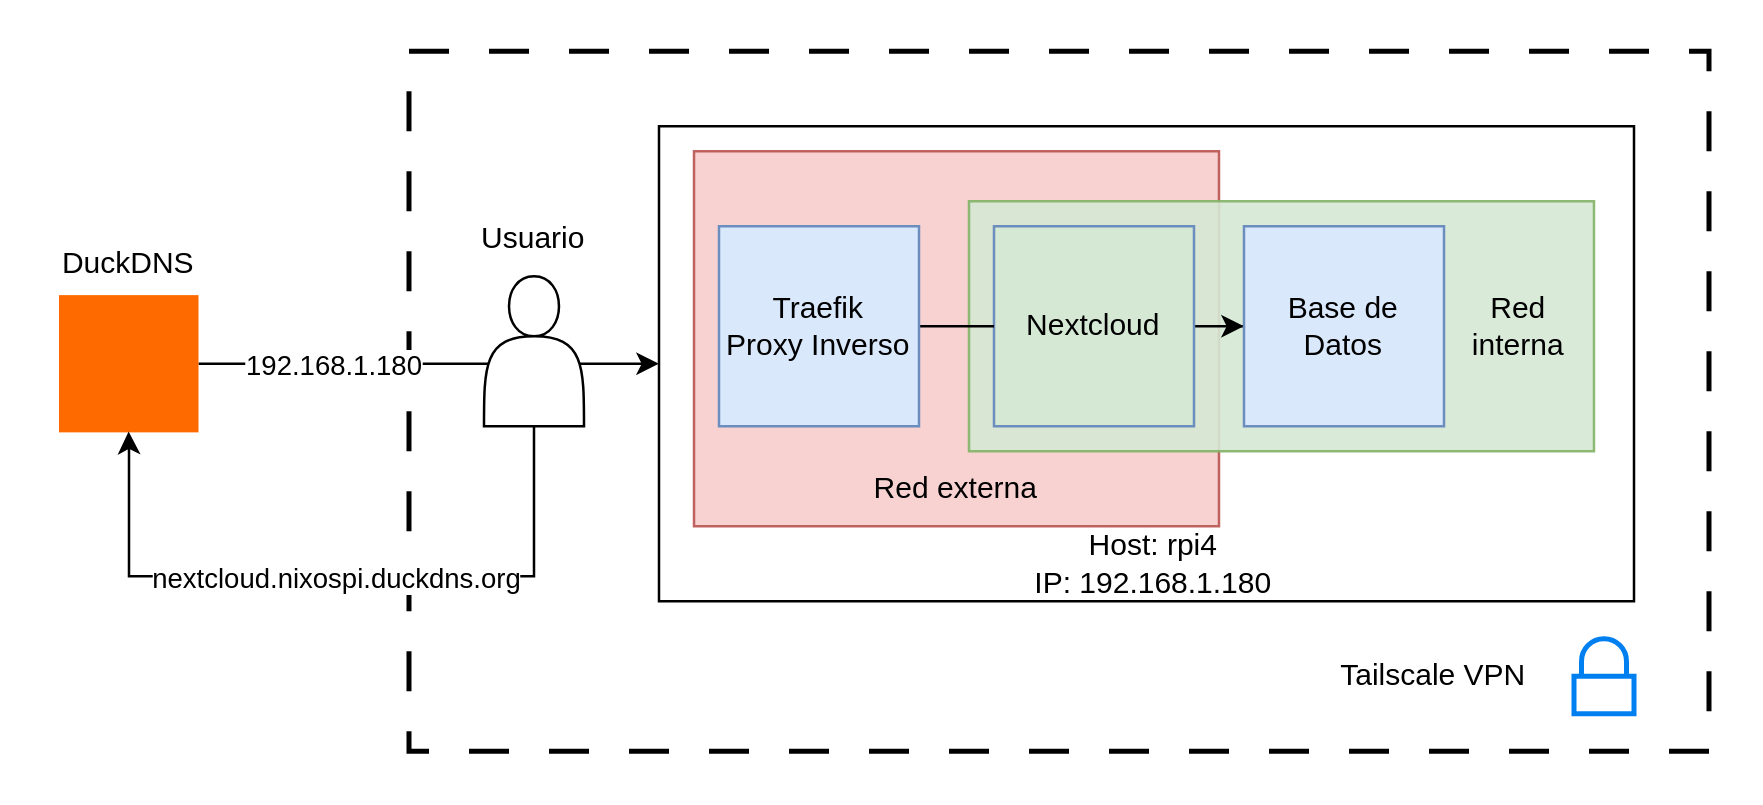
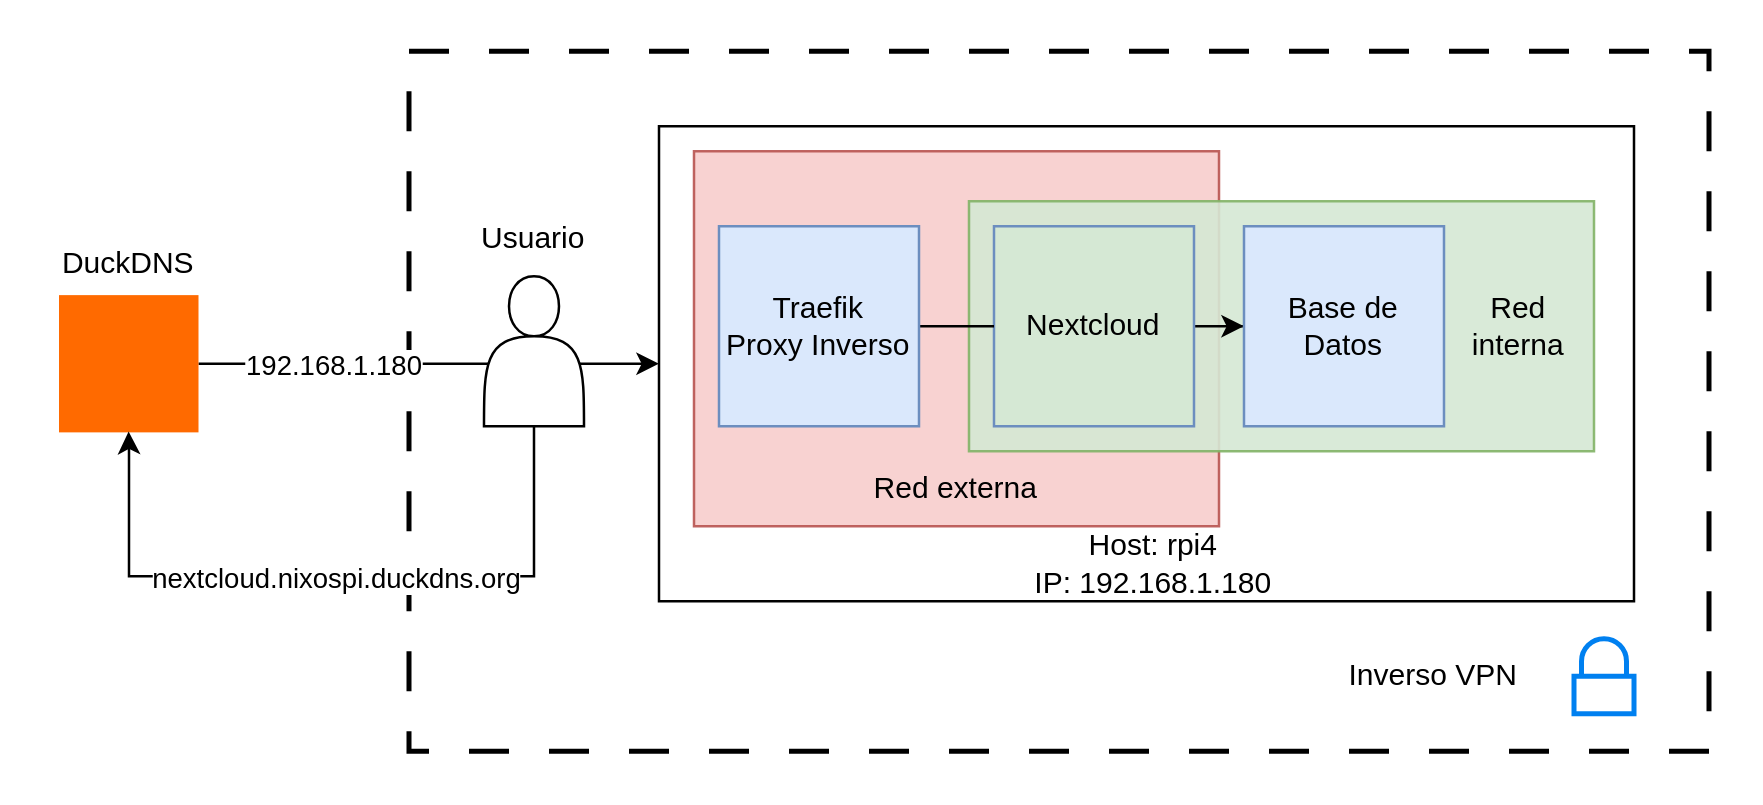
(1434, 676) -> (1434, 676)
